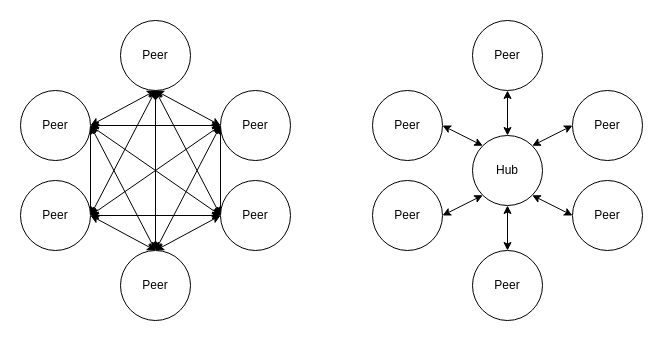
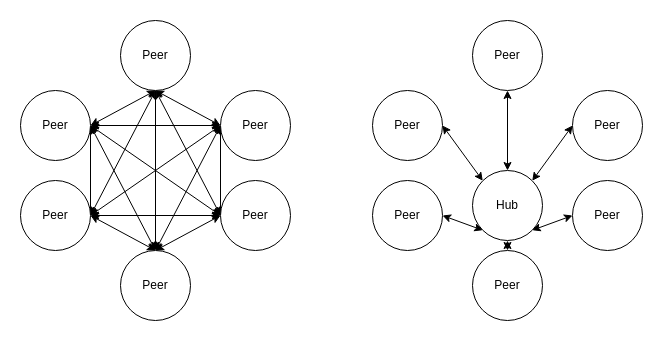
(508, 171) -> (508, 206)
